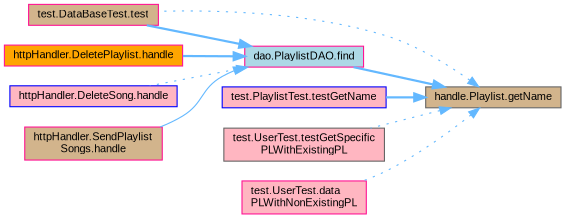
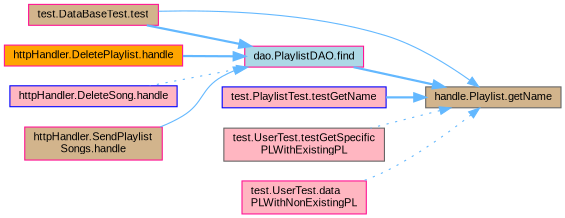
(320, 21) -> (320, 21)
